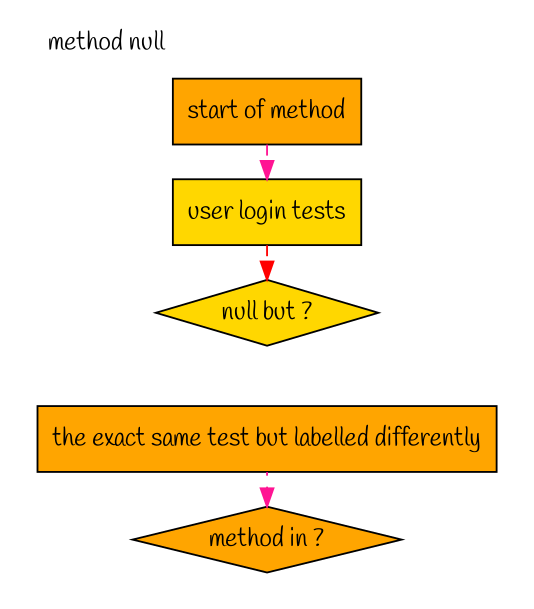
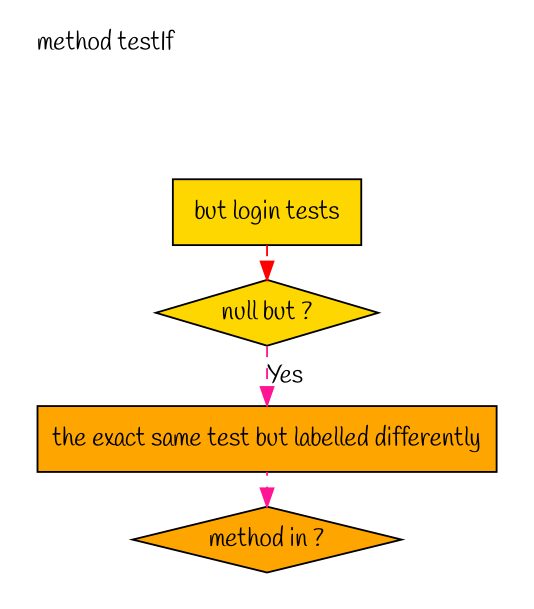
(106, 43) -> (106, 43)
(267, 112) -> none
(267, 212) -> (267, 212)
none -> (267, 366)
